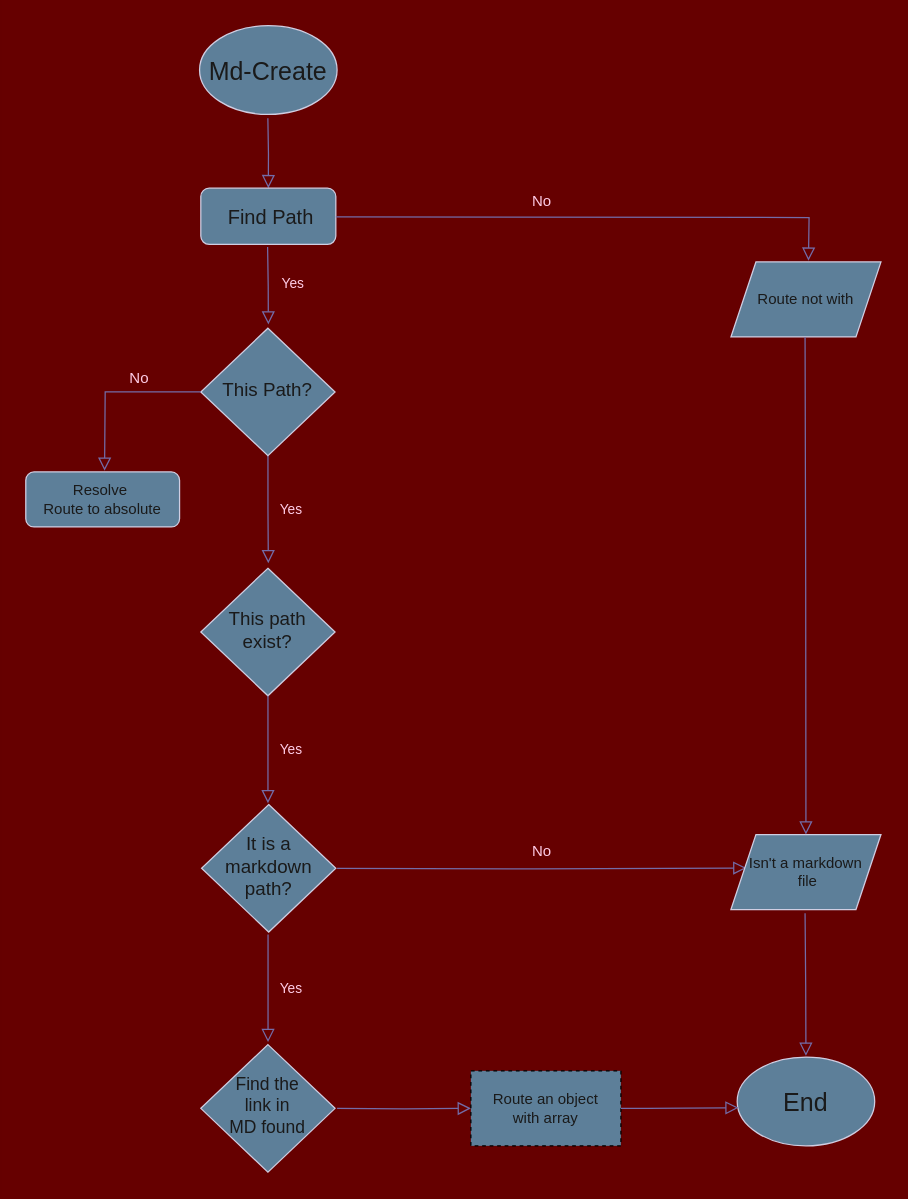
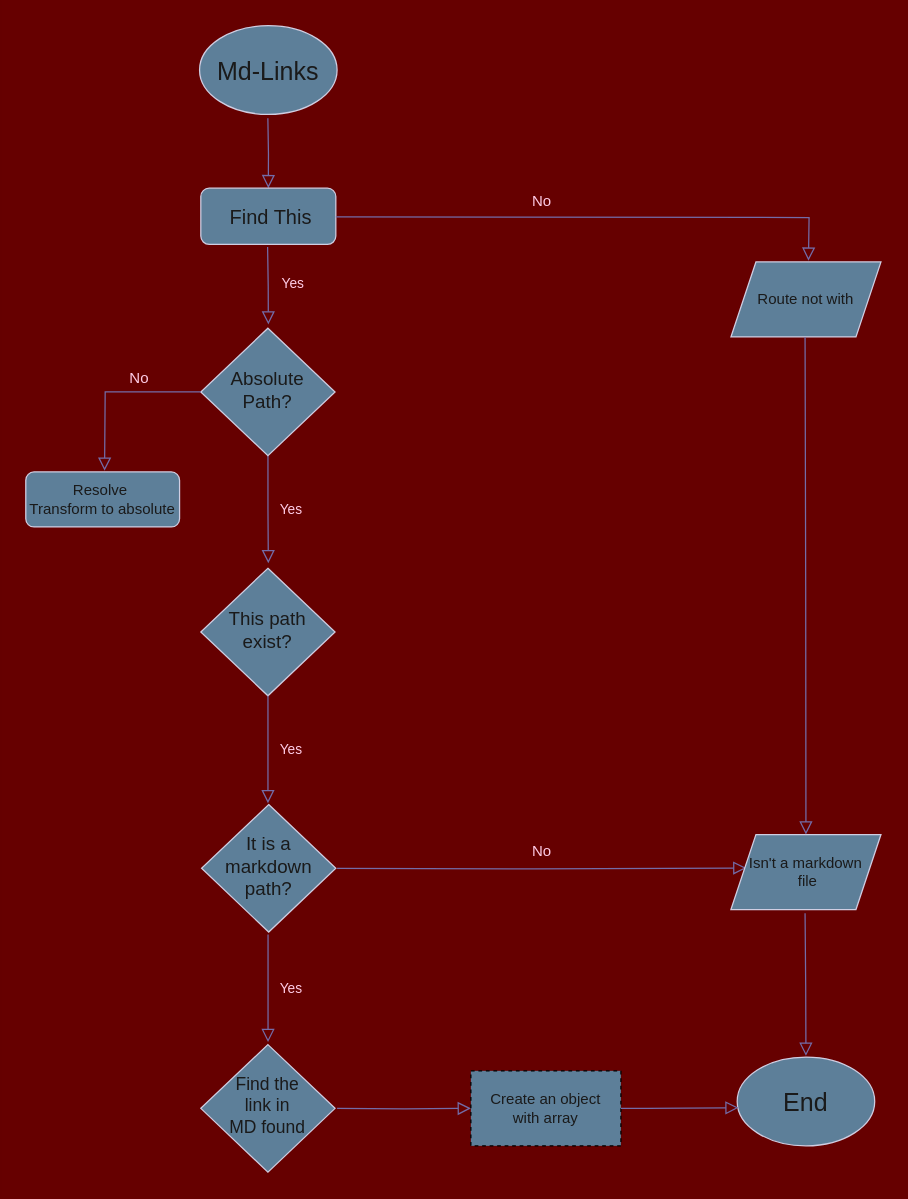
(268, 71) -> (268, 71)
(268, 217) -> (268, 217)
(268, 389) -> (268, 389)
(103, 499) -> (103, 499)
(546, 1108) -> (546, 1108)
